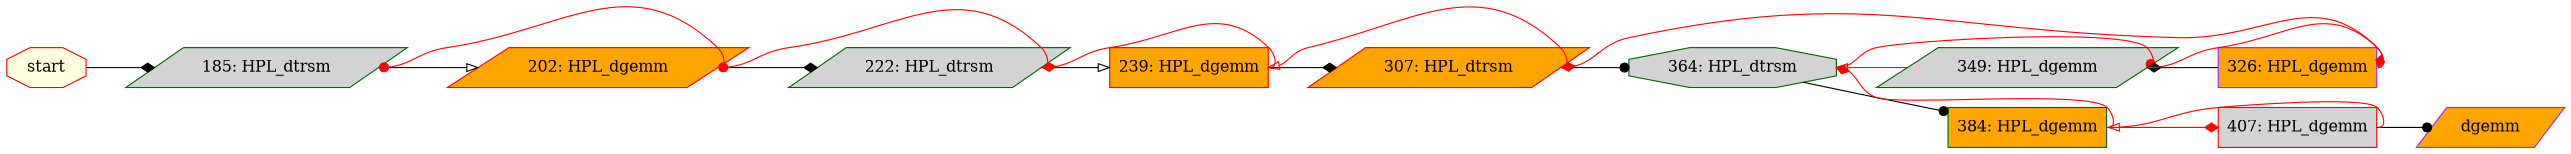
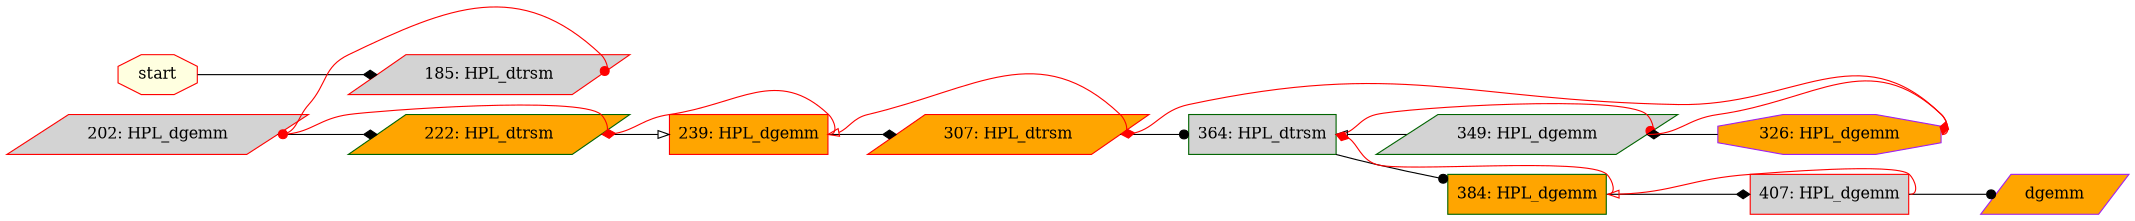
(267, 68) -> (489, 75)
(423, 68) -> none
(598, 68) -> (158, 134)
(929, 68) -> (489, 134)
(1733, 68) -> (1262, 134)
(1878, 68) -> (1377, 134)
(2297, 68) -> (1829, 134)
(2160, 127) -> (1675, 194)
